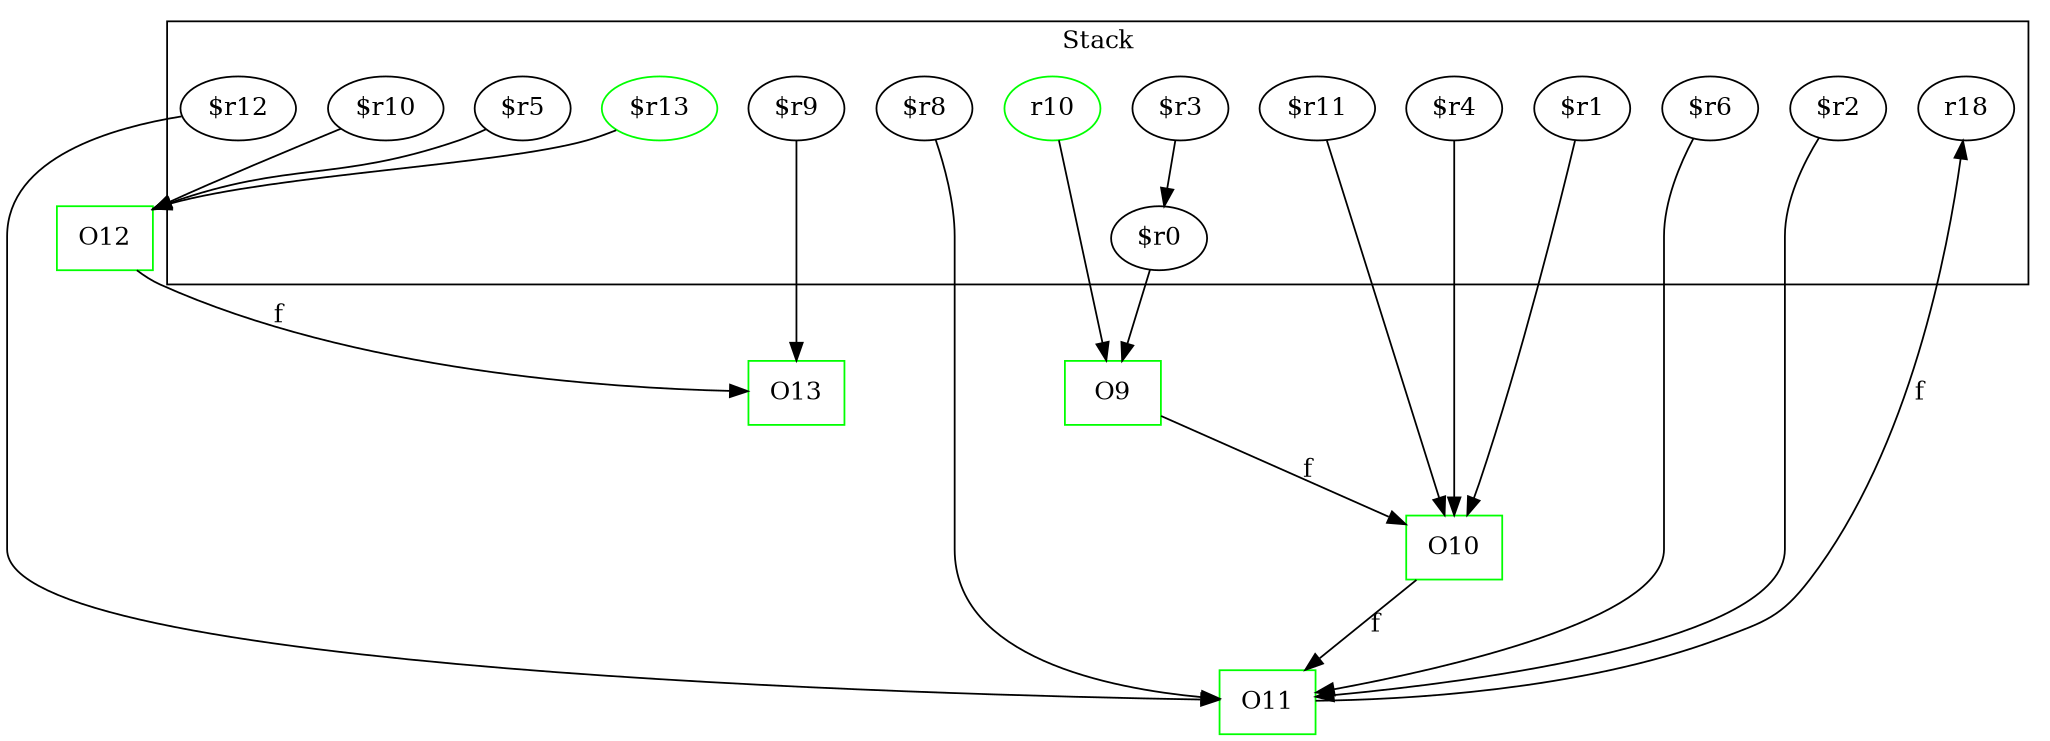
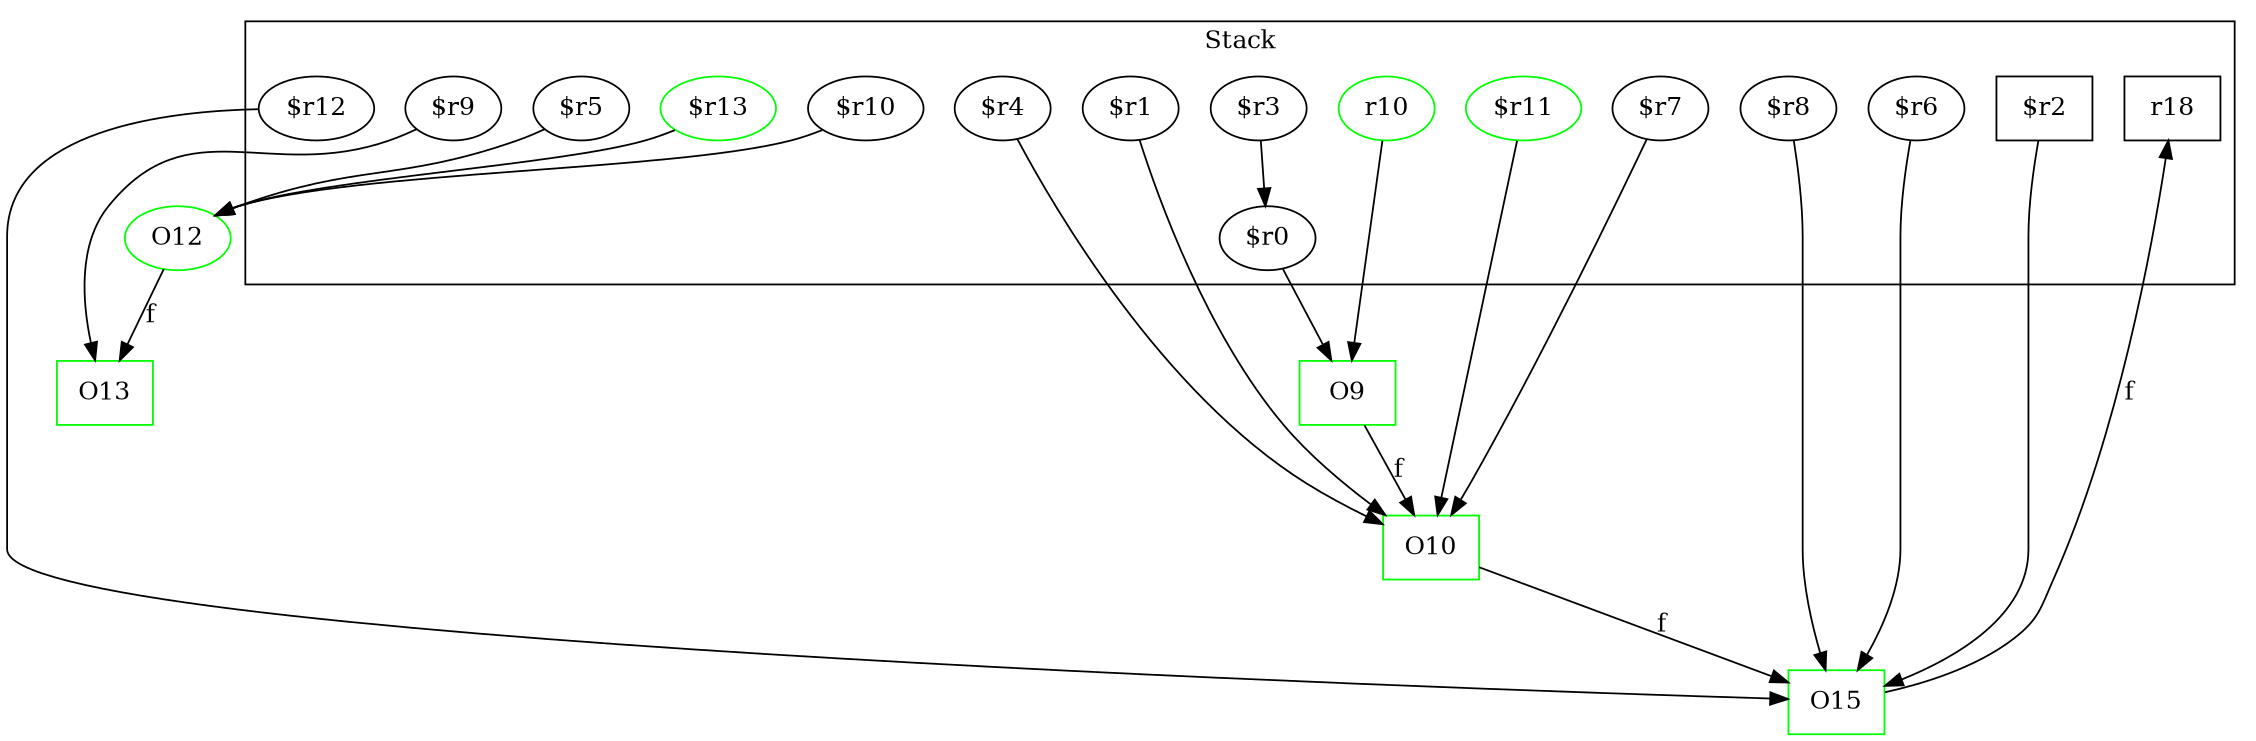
(1317, 108) -> (1524, 108)
none -> (1660, 108)
(1838, 108) -> (2044, 108)
(1966, 108) -> (2172, 108)
(105, 238) -> (178, 238)
(1268, 702) -> (1836, 702)
